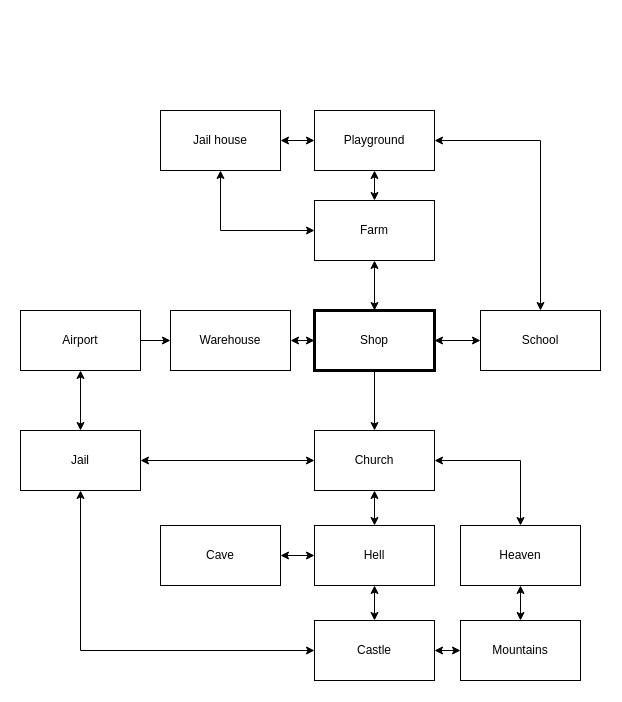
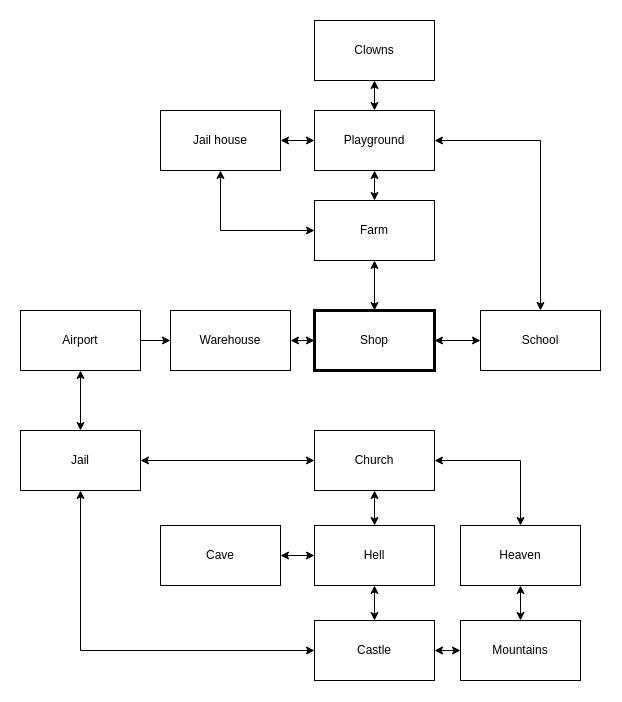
none -> (375, 51)
none -> (375, 96)
(375, 397) -> none
